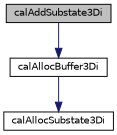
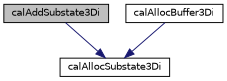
(59, 36) -> (82, 37)
